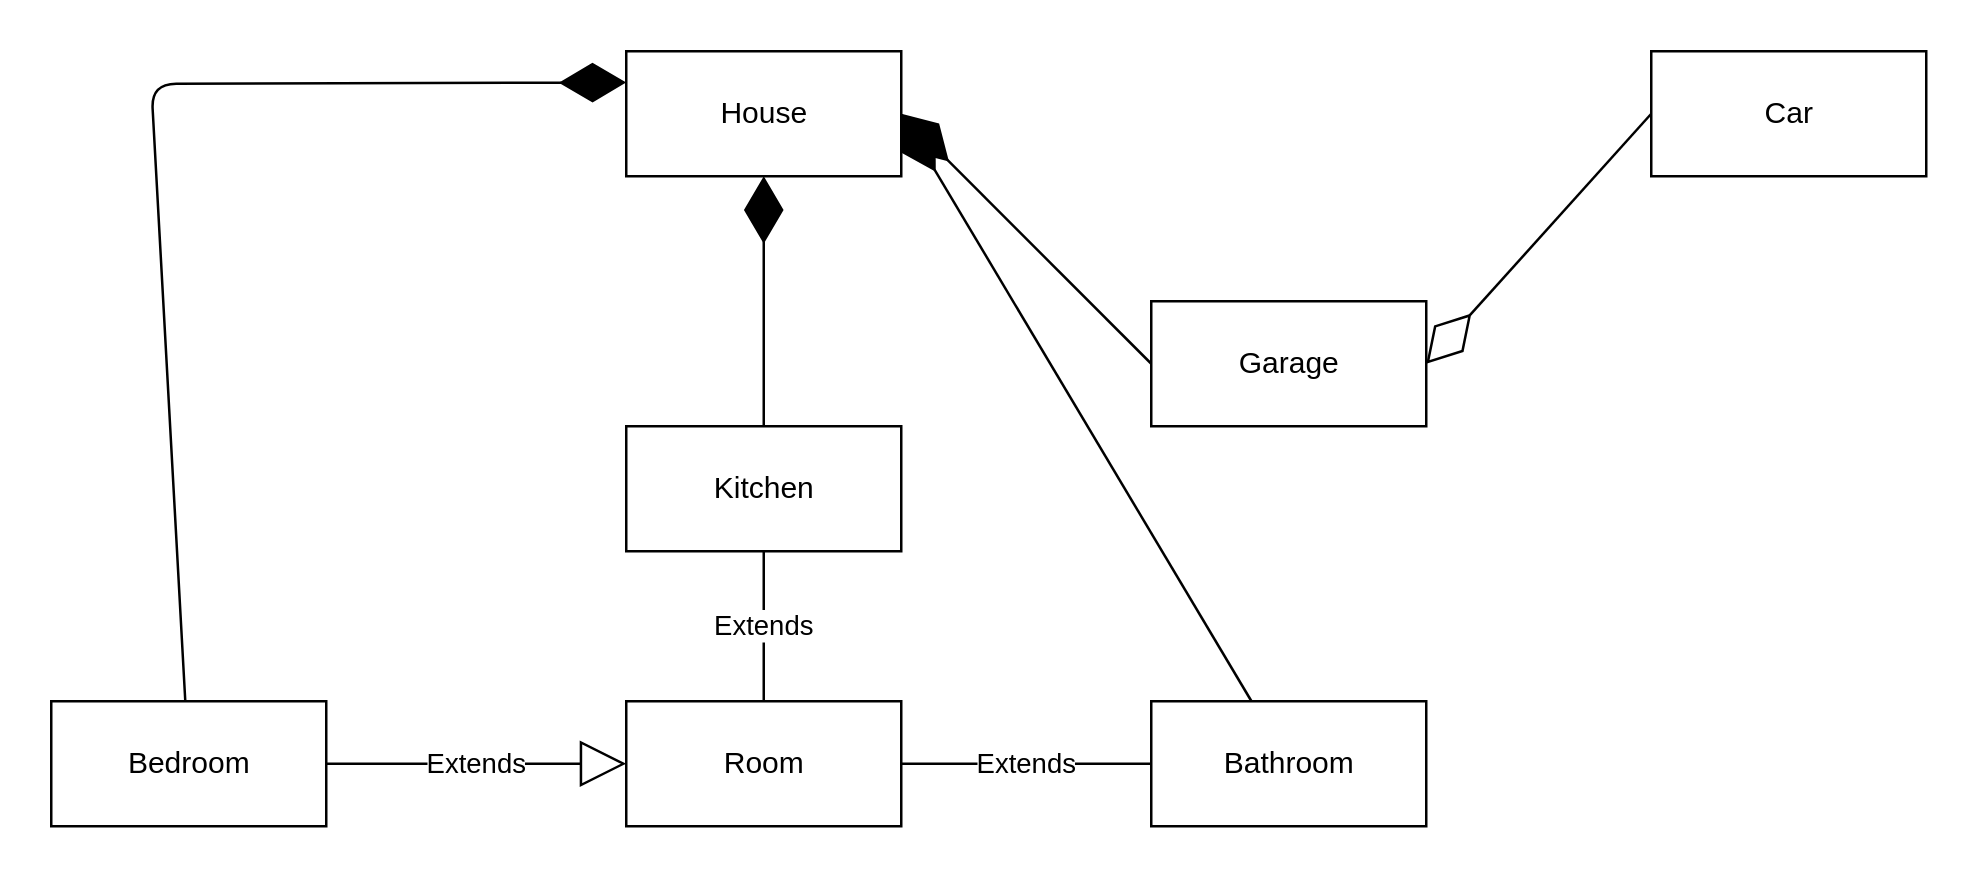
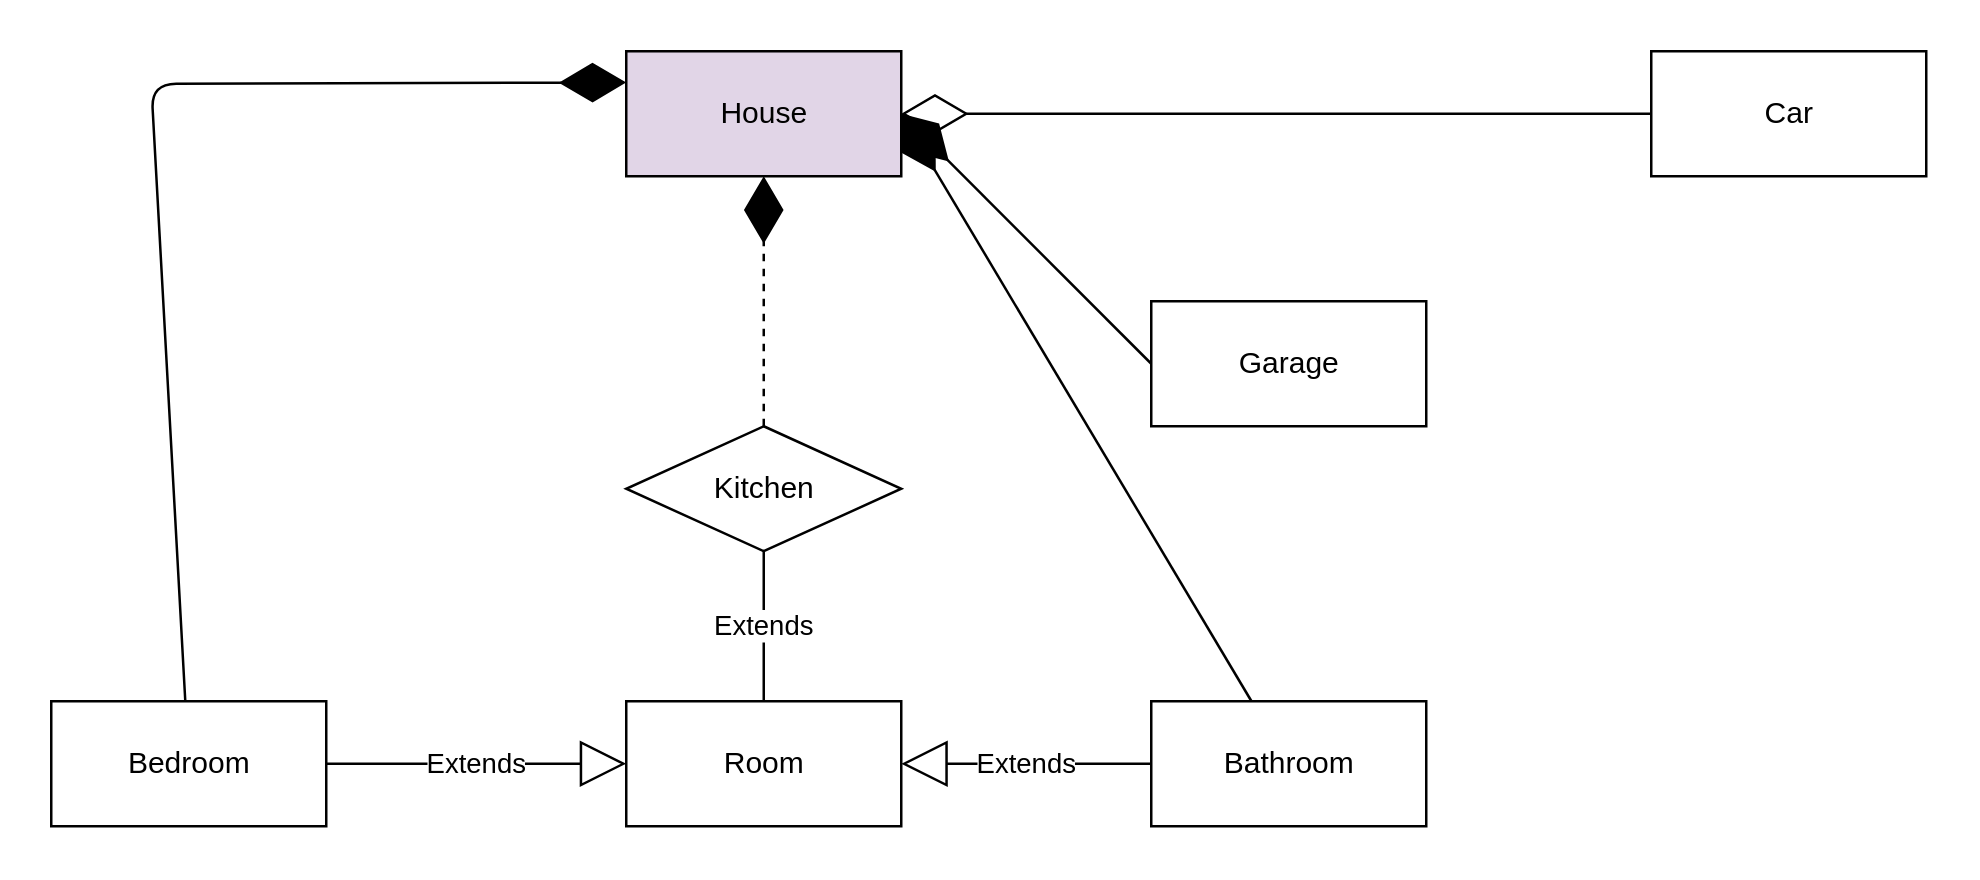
(764, 114) -> (764, 114)
(1561, 214) -> (1309, 114)
(764, 335) -> (764, 335)
(764, 489) -> (764, 489)
(926, 764) -> (948, 764)
